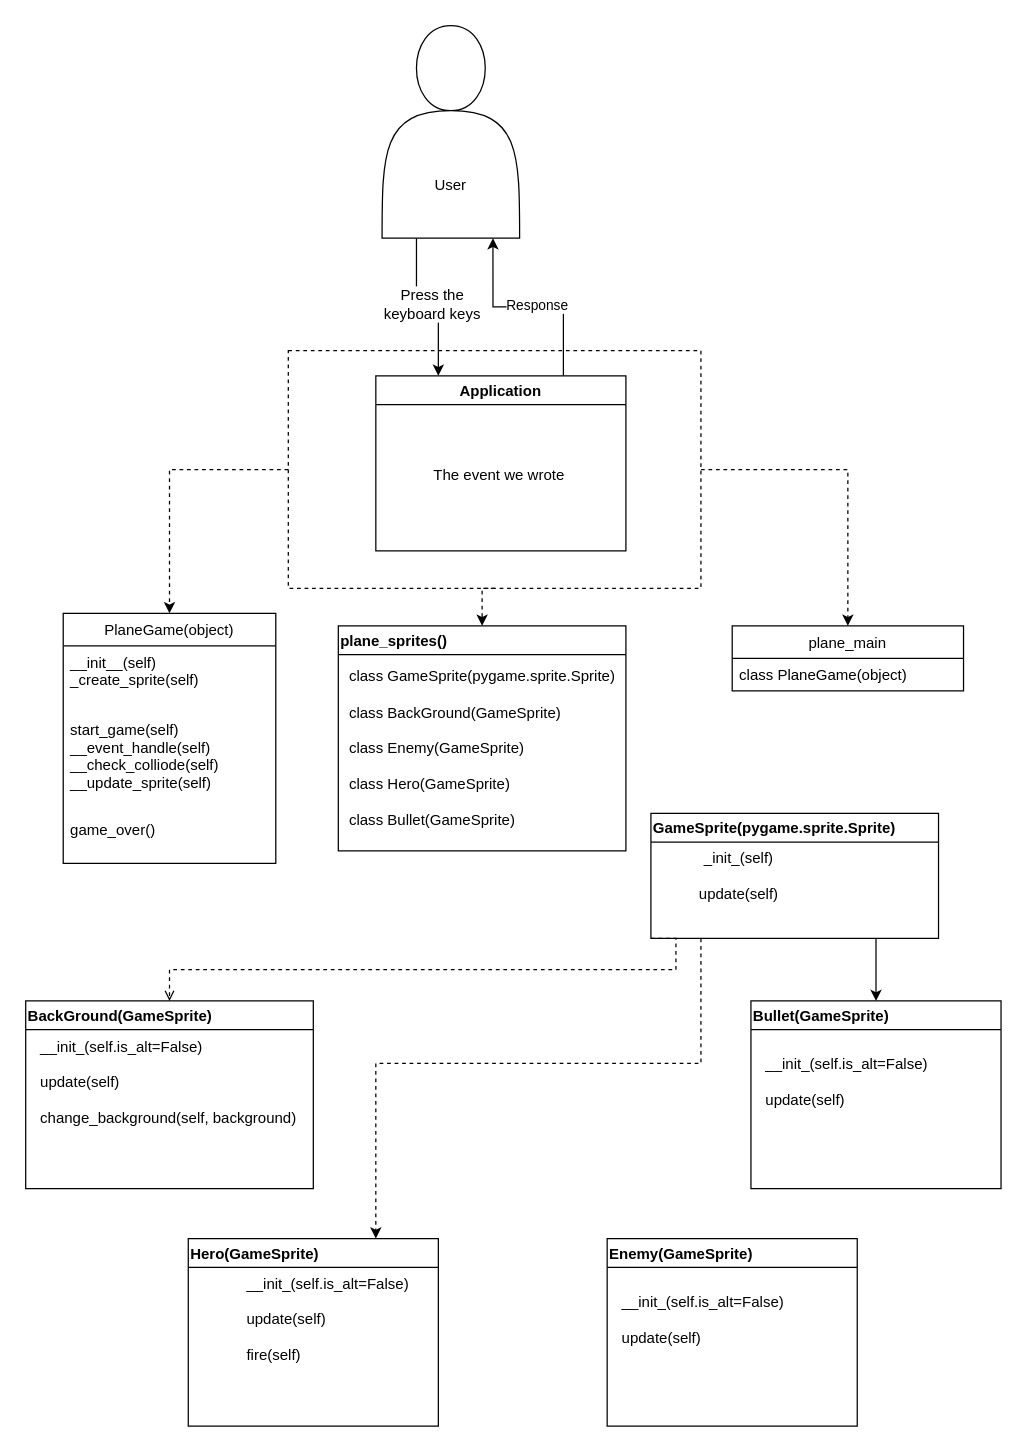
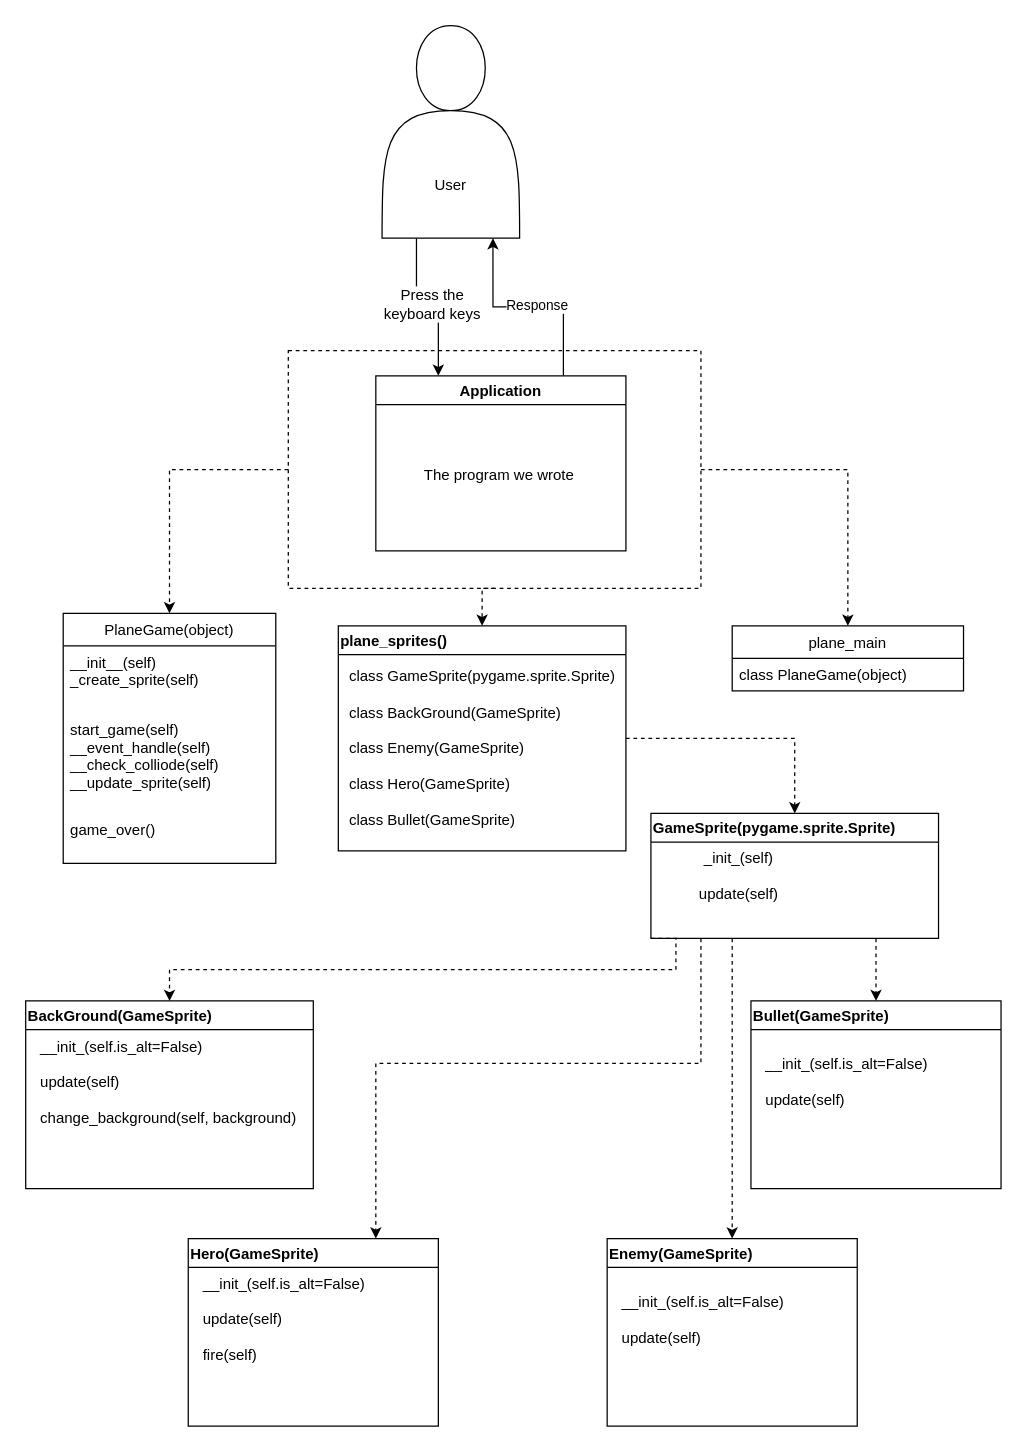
(501, 476) -> (501, 476)
none -> (744, 738)
(876, 967) -> (876, 967)
(169, 993) -> (169, 991)
none -> (732, 1086)
(338, 1319) -> (294, 1319)
